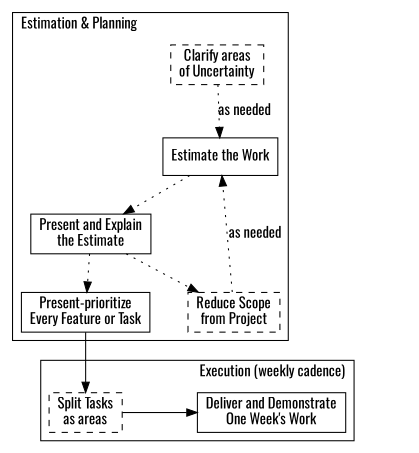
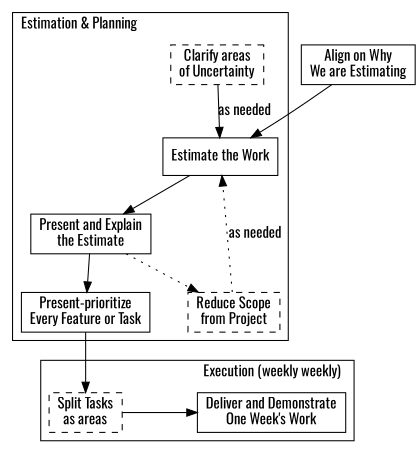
none -> (358, 65)
(219, 106) -> (219, 106)
(161, 192) -> (161, 192)
(89, 268) -> (89, 268)
(273, 372) -> (273, 372)
